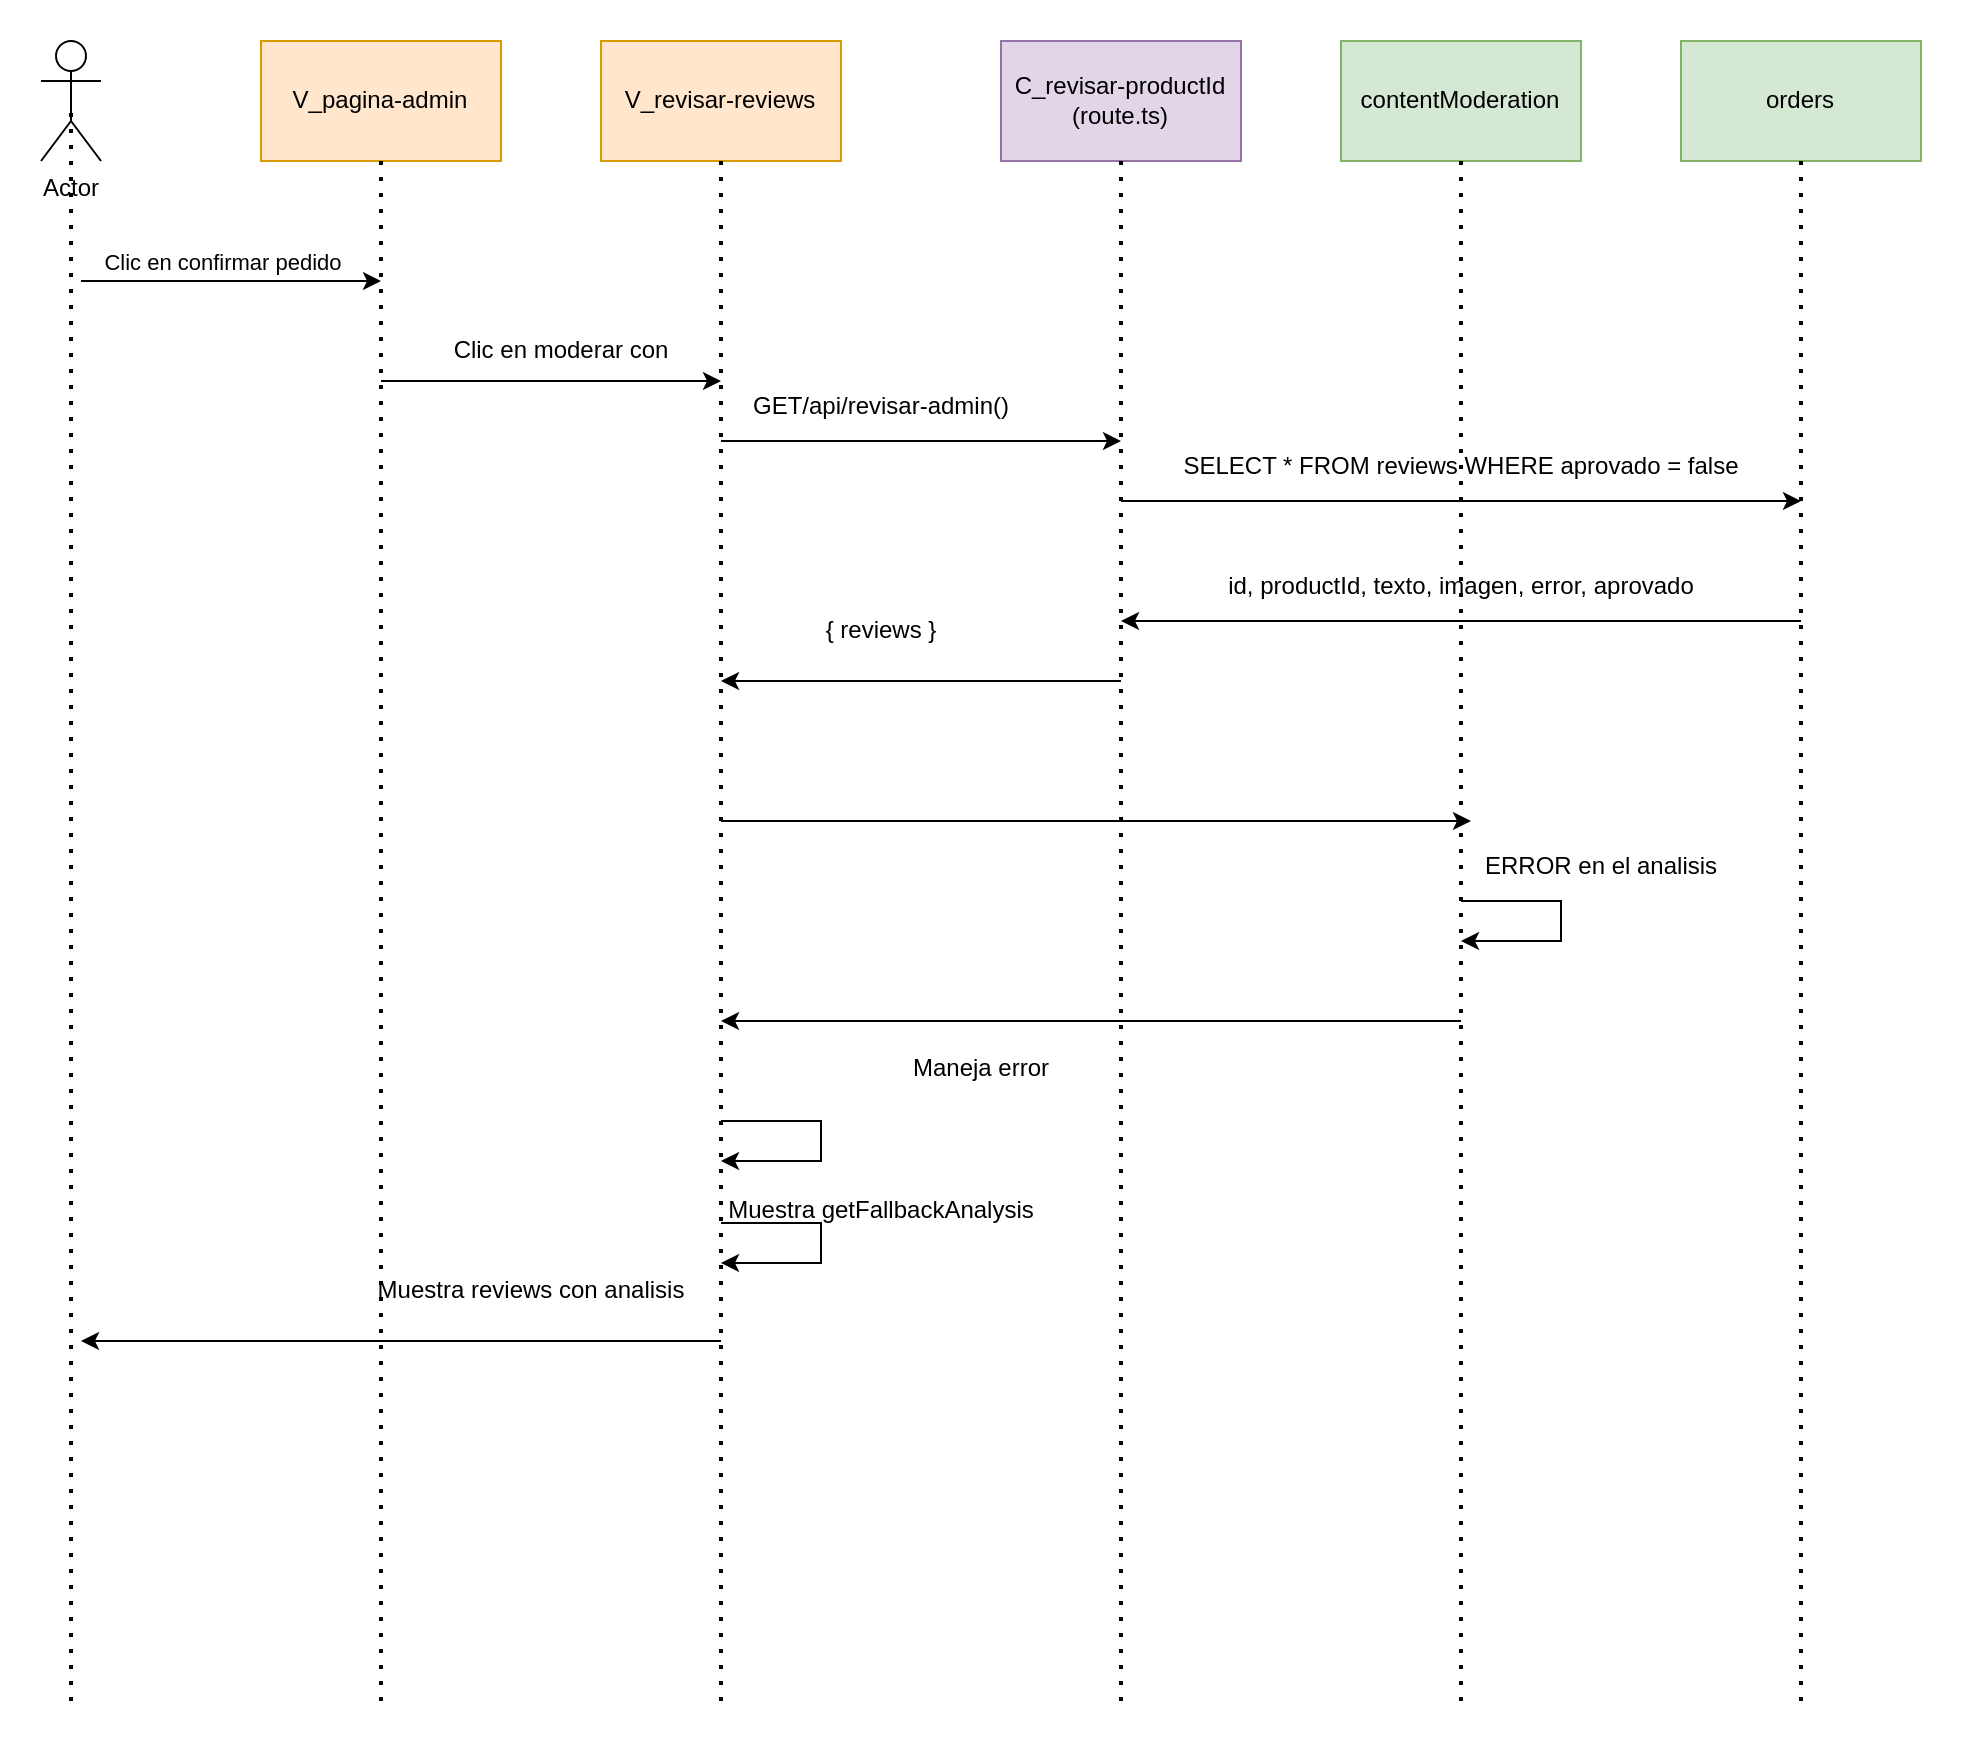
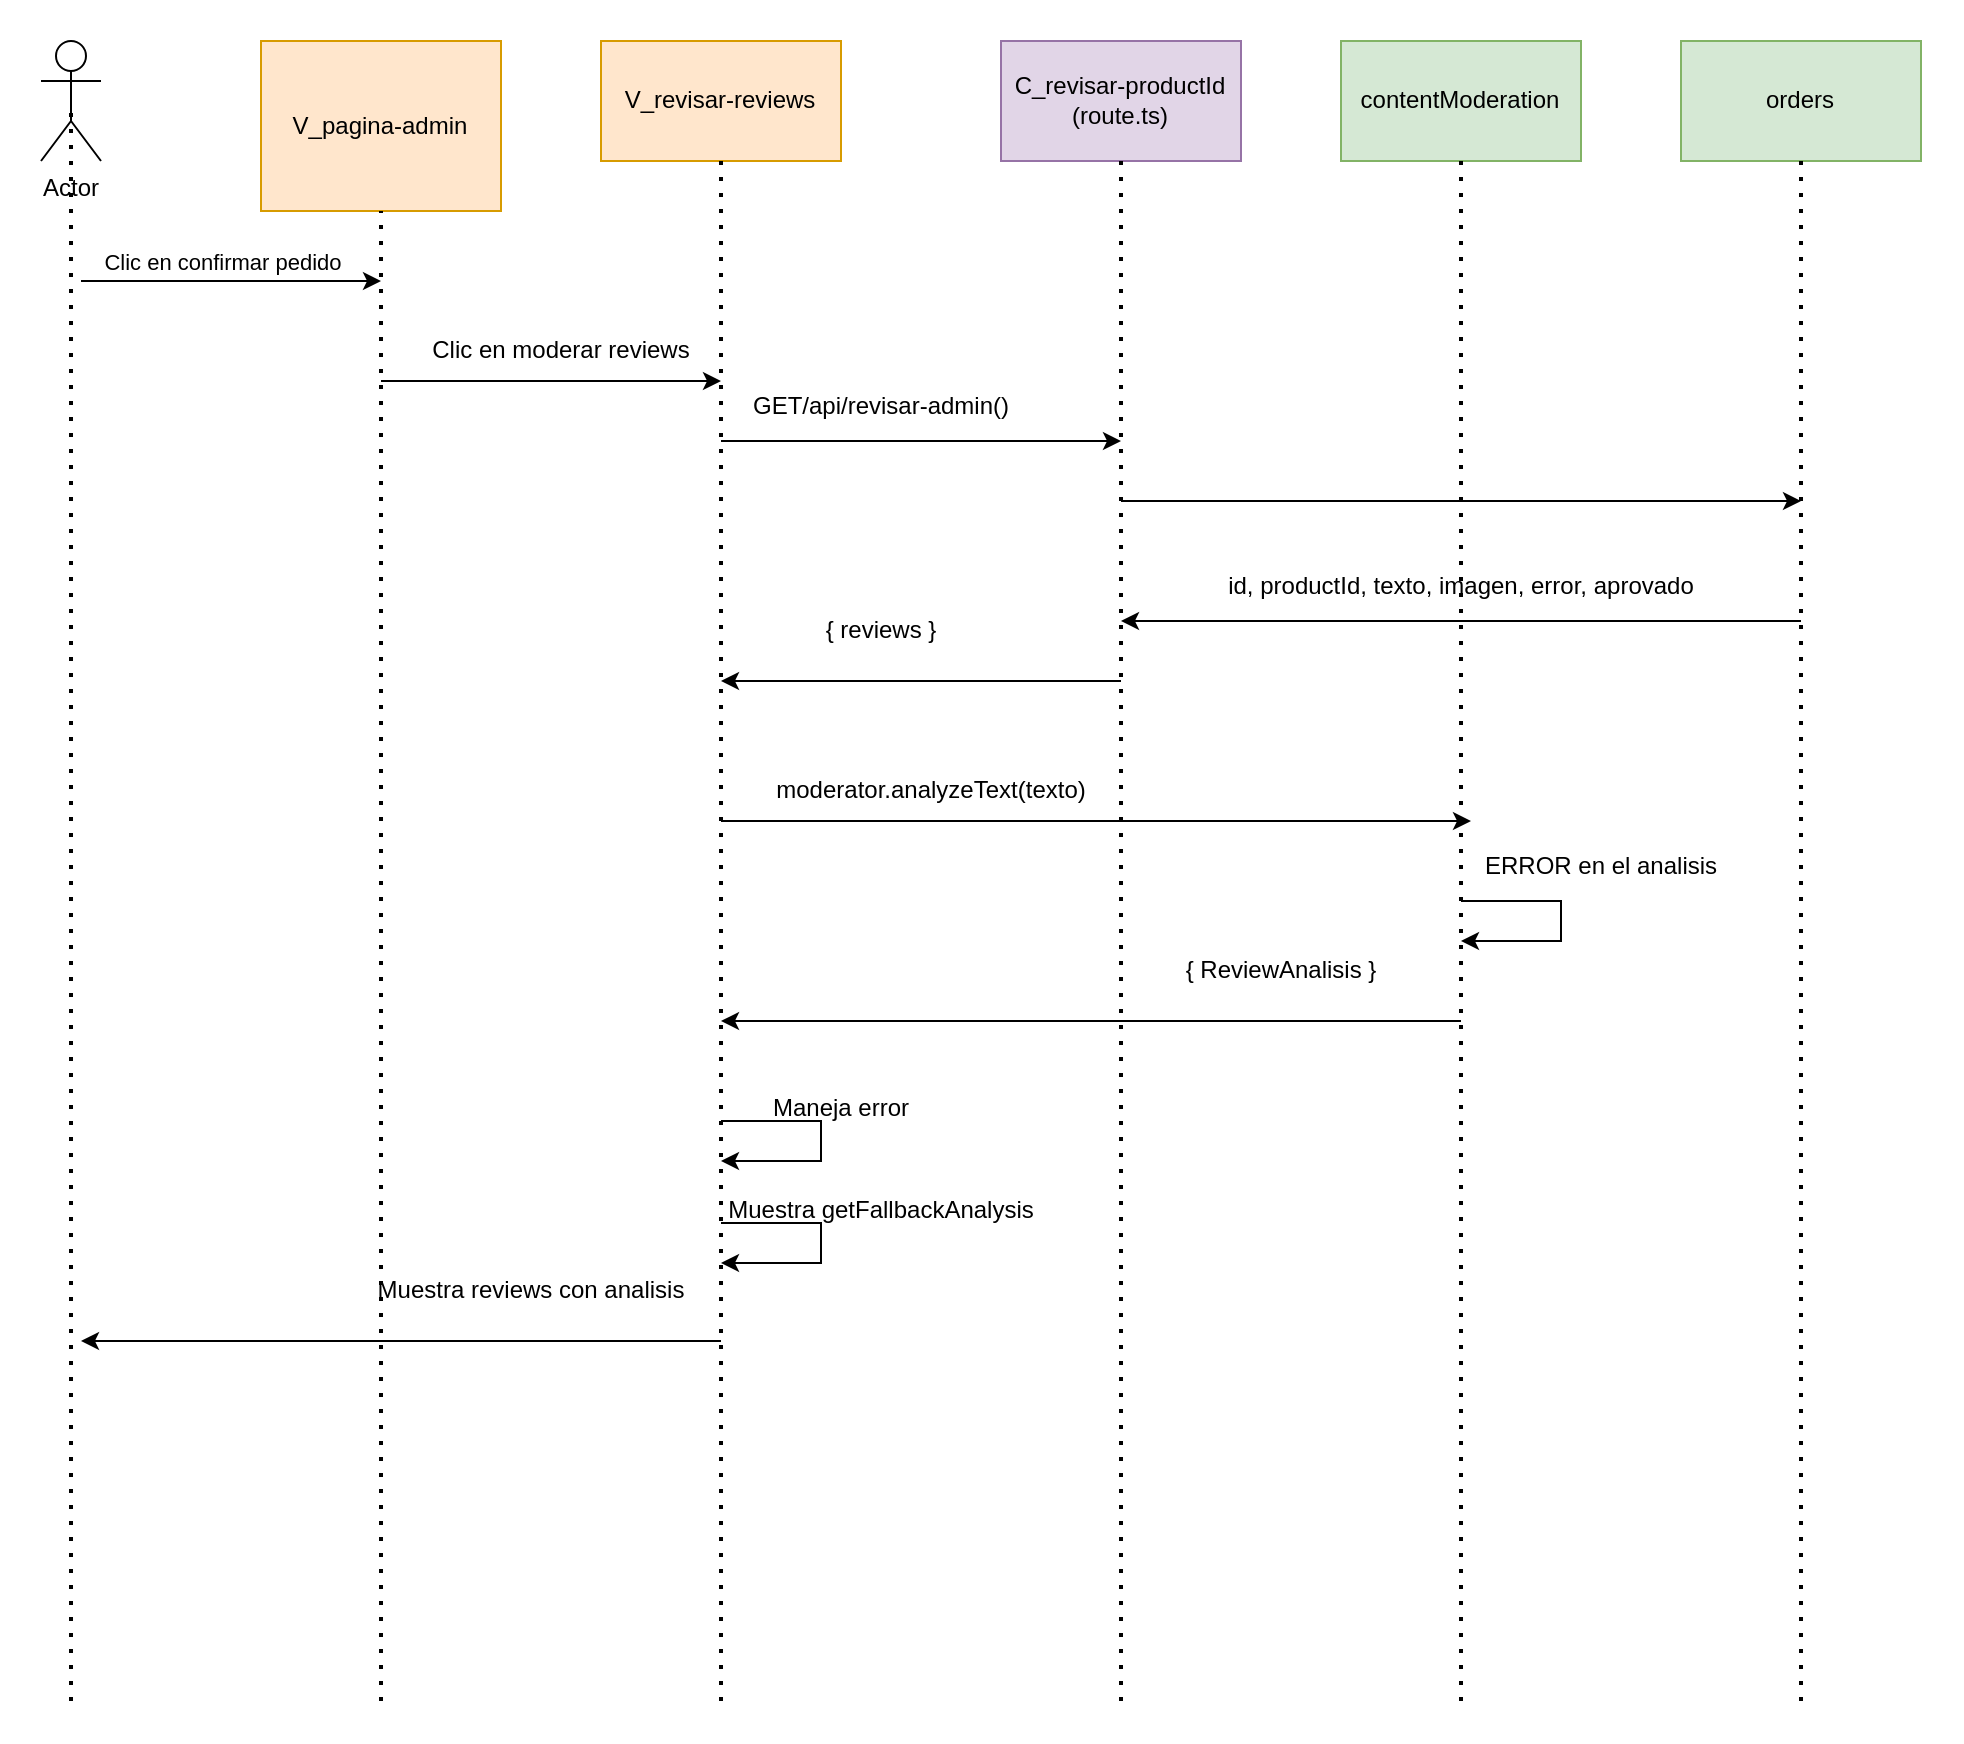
(381, 101) -> (381, 126)
(562, 351) -> (562, 351)
(1461, 467) -> none
none -> (931, 791)
none -> (1281, 971)
(981, 1069) -> (841, 1109)
